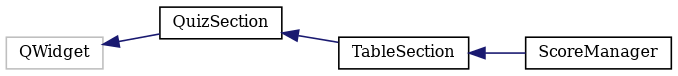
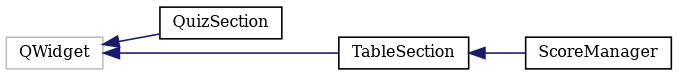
(318, 39) -> (229, 53)
